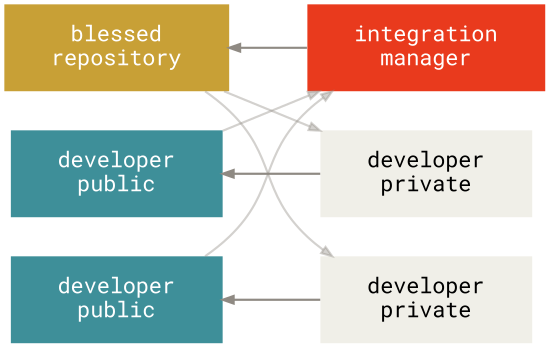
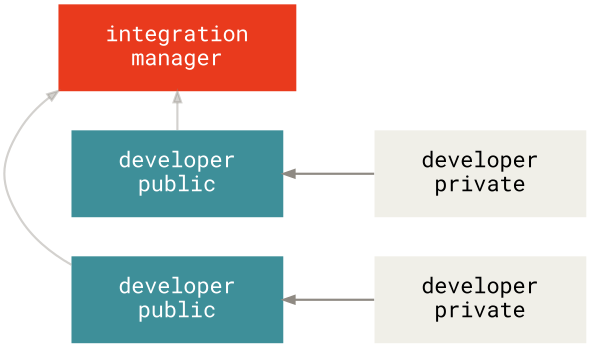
(117, 48) -> none
